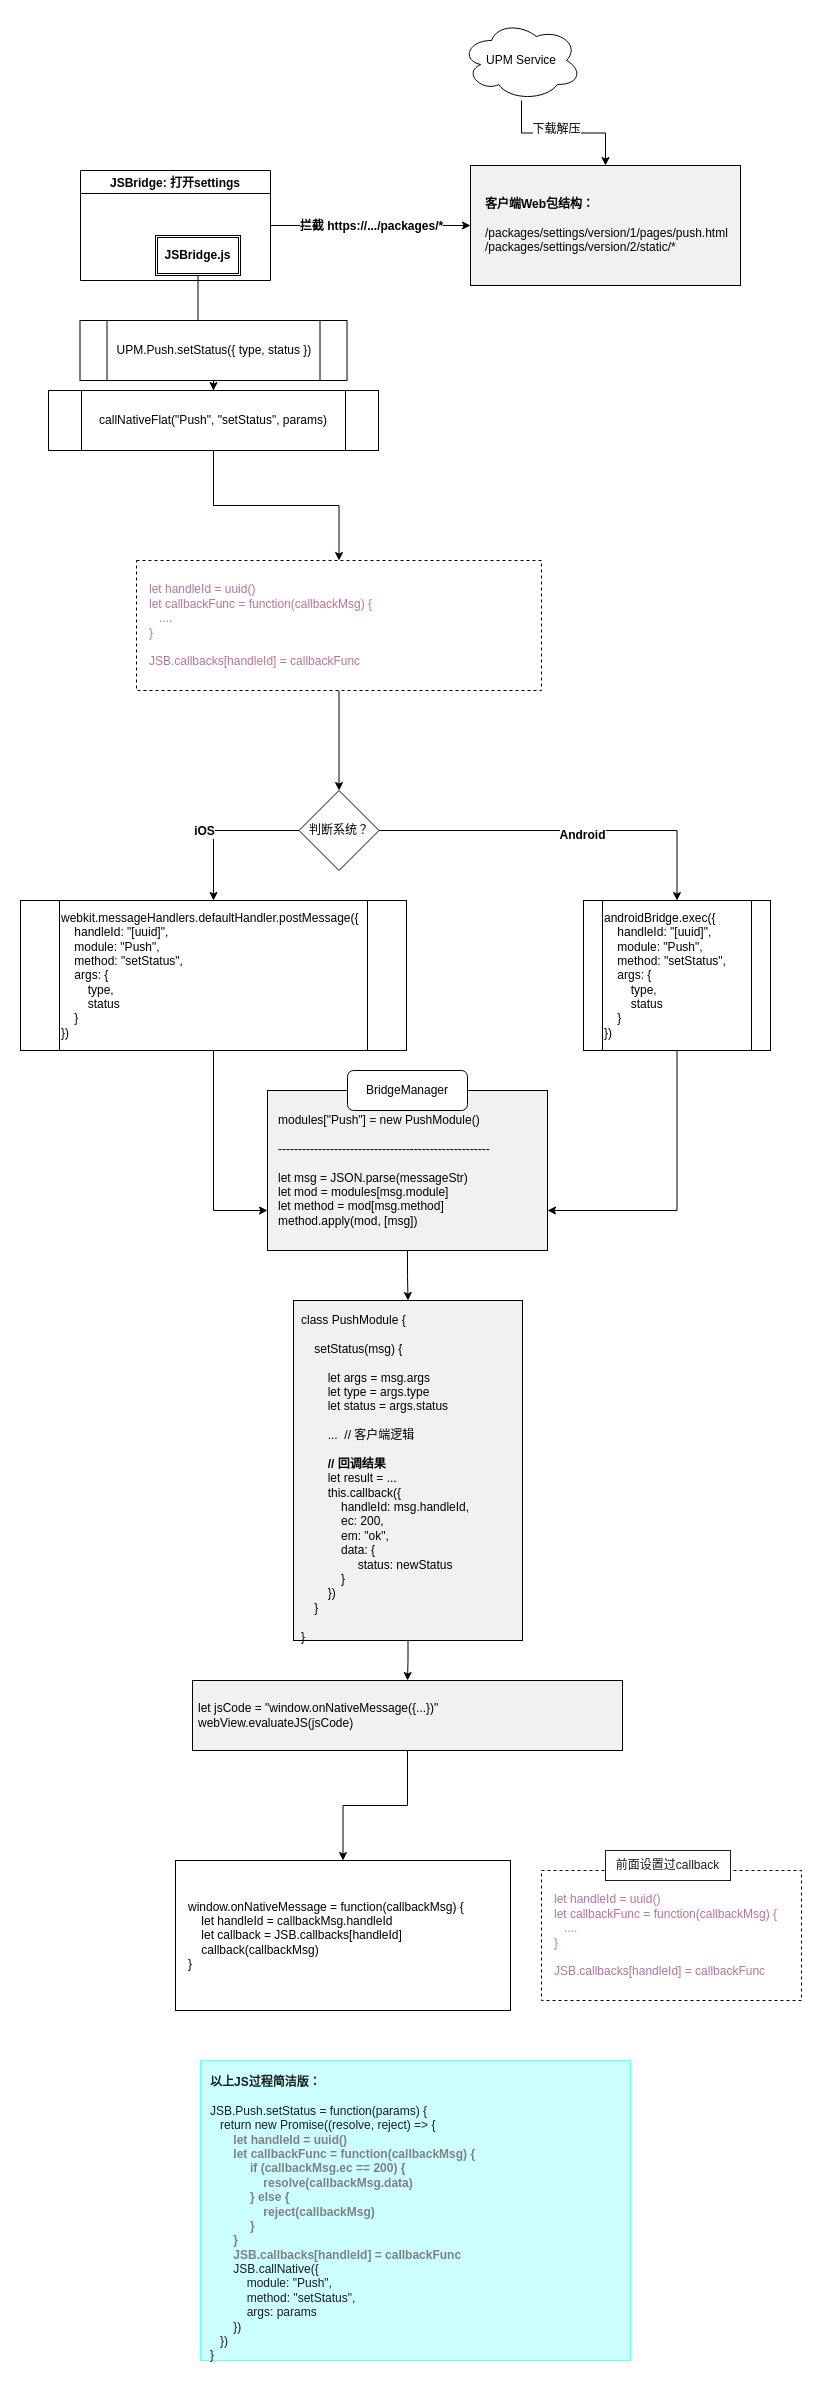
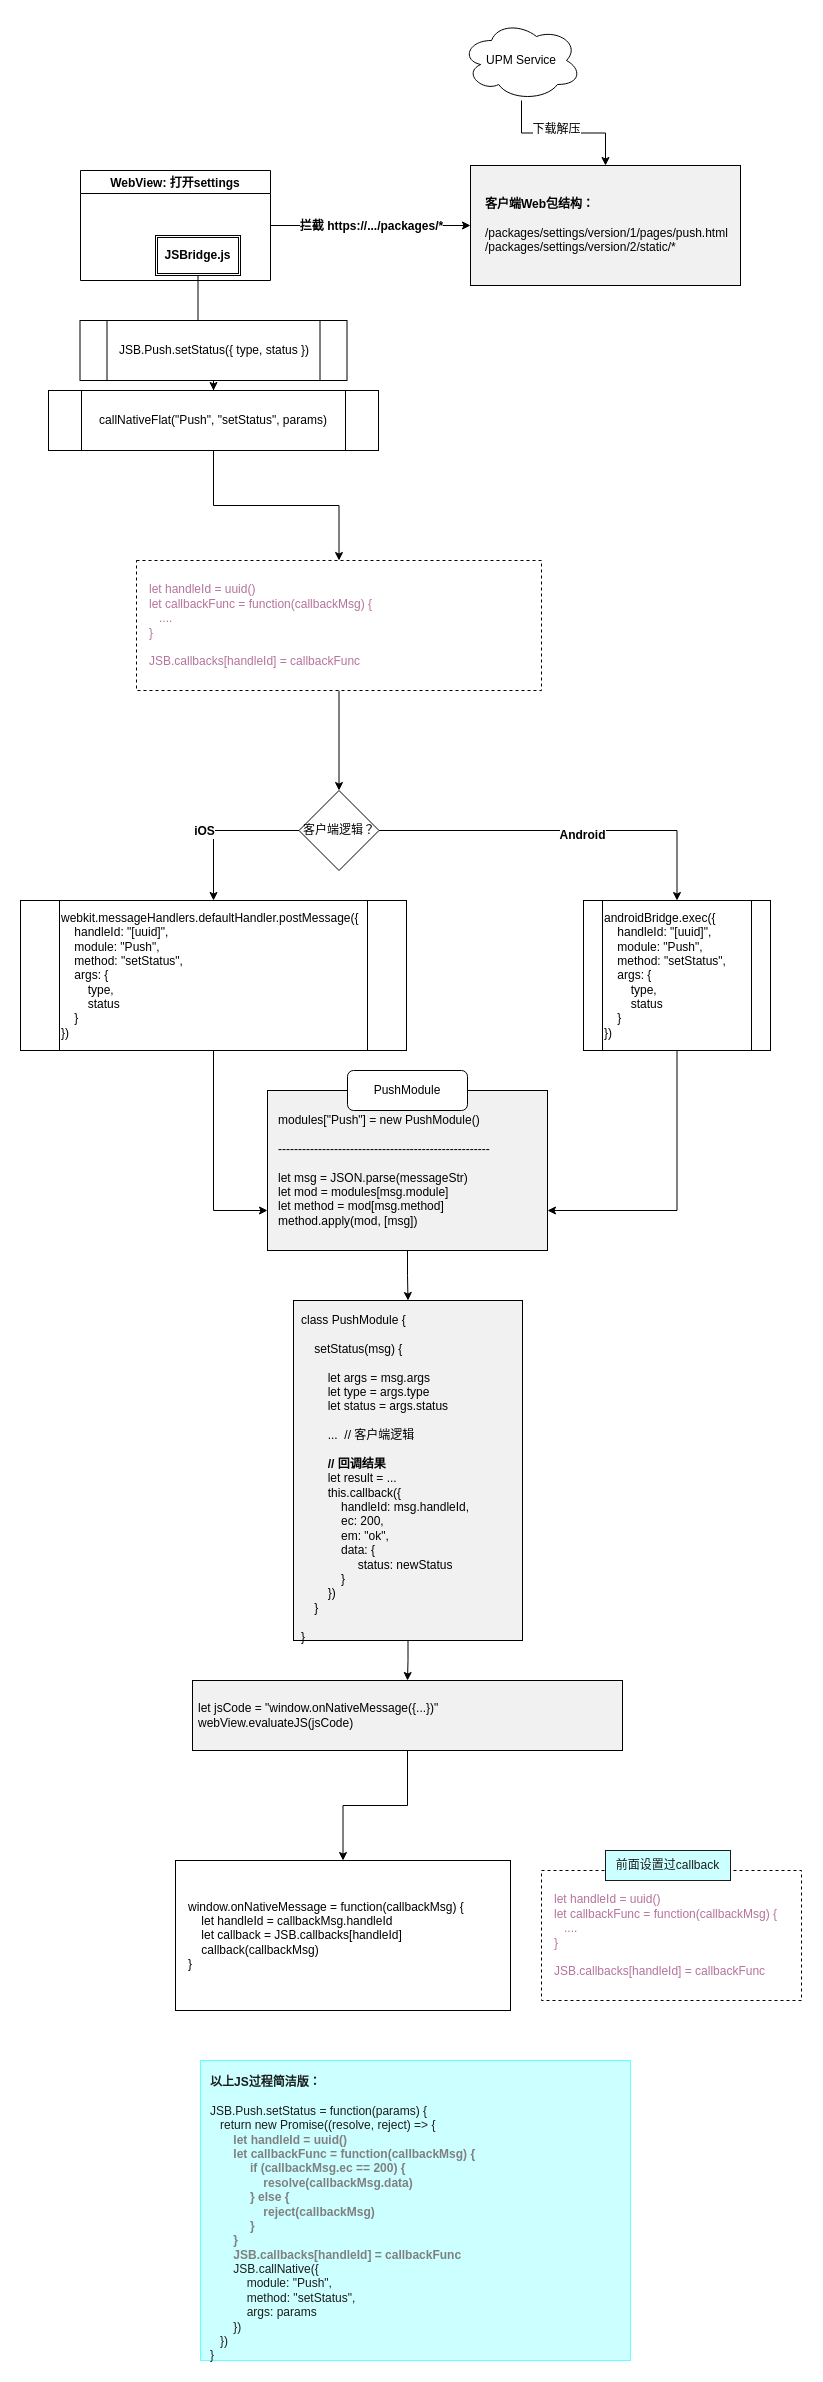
(175, 183) -> (175, 183)
(215, 351) -> (215, 351)
(340, 831) -> (340, 831)
(408, 1091) -> (408, 1091)
(668, 1866) -> (668, 1866)
